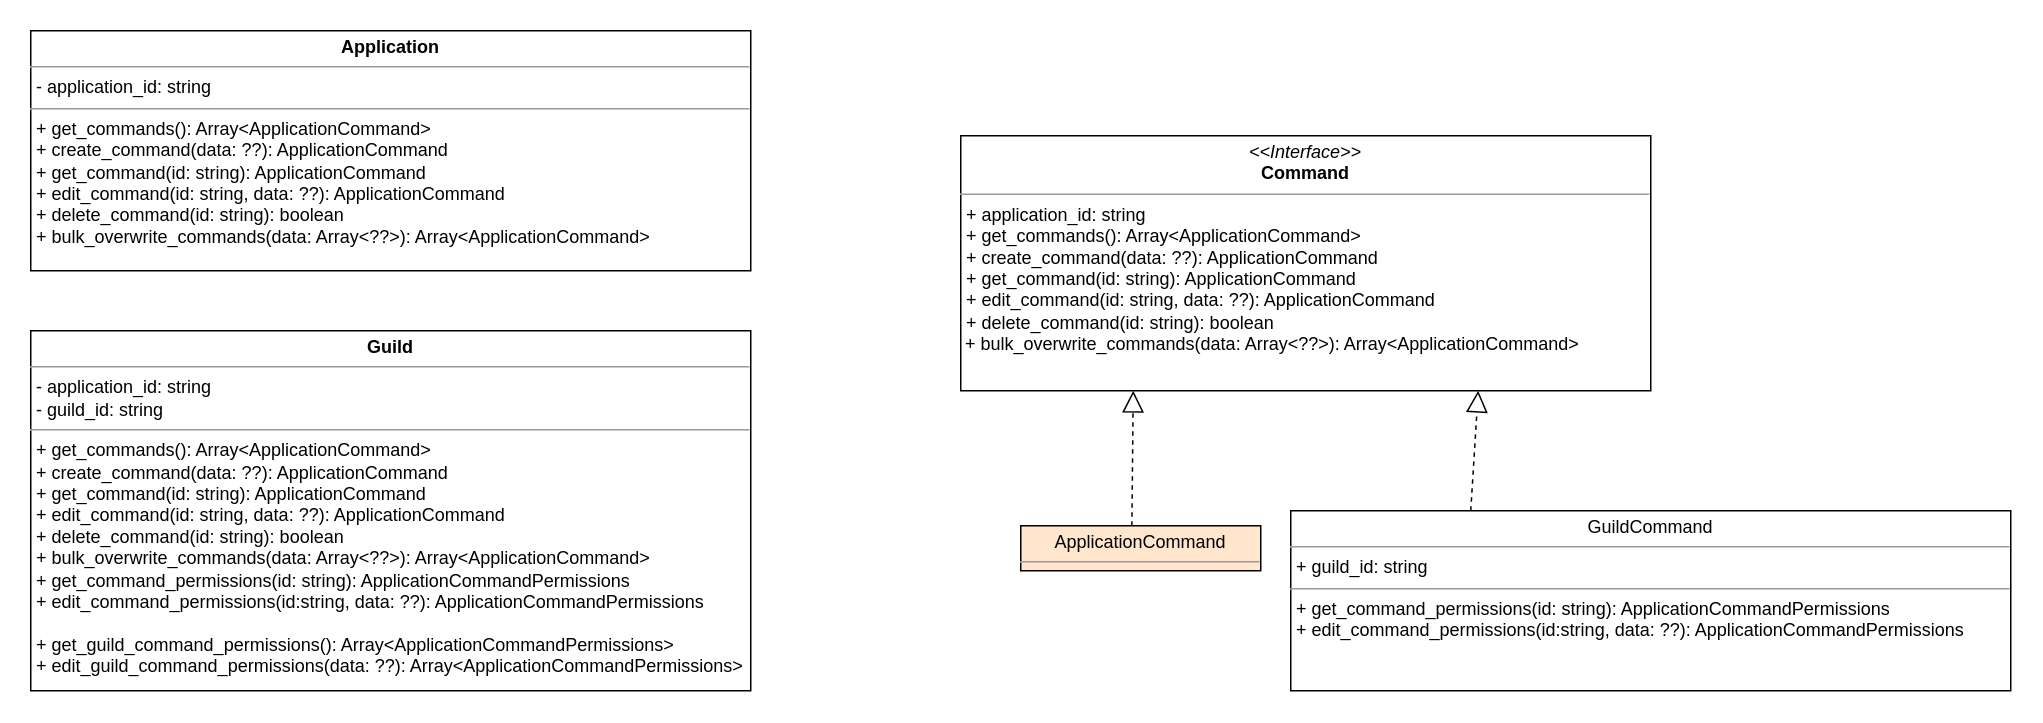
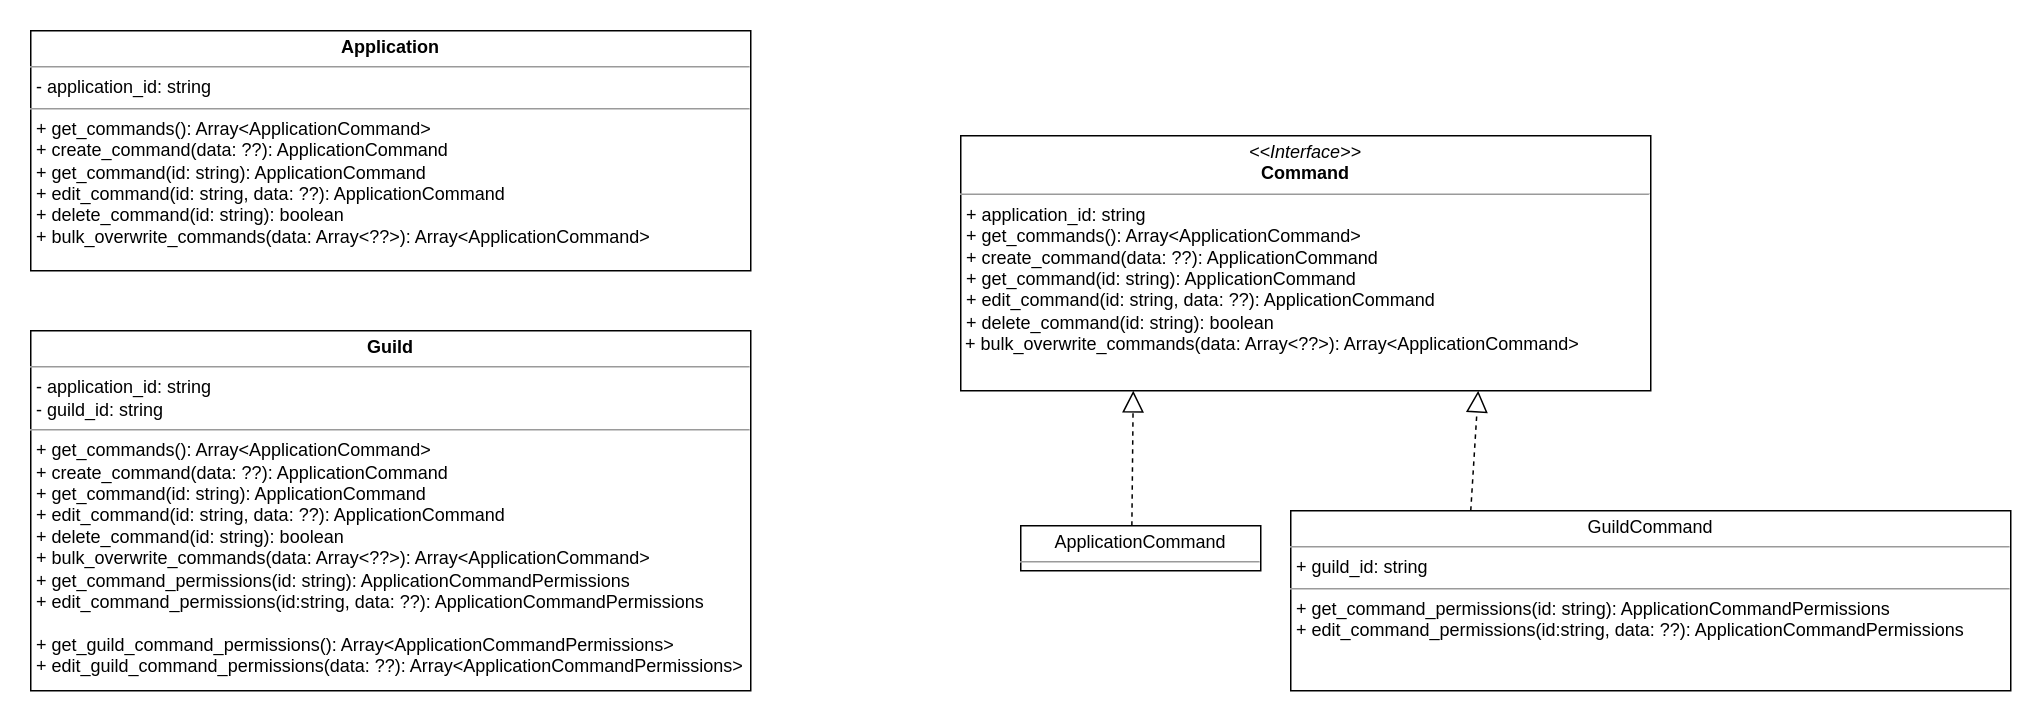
(1141, 548) -> (1141, 548)
